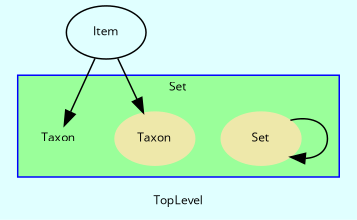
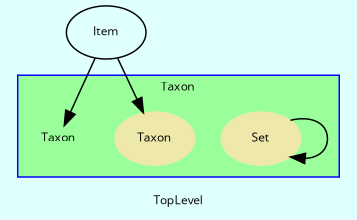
(178, 88) -> (178, 88)
